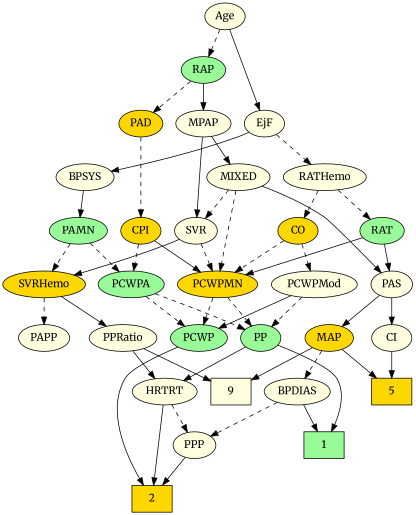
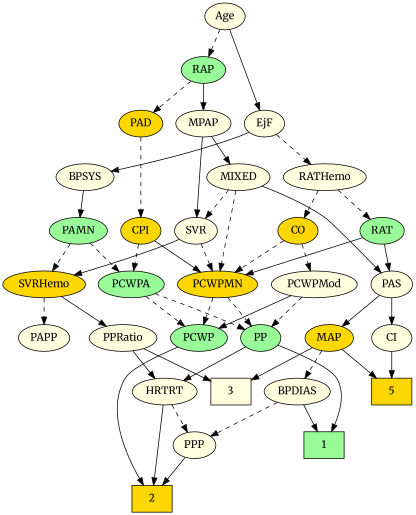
(231, 392) -> (231, 392)
